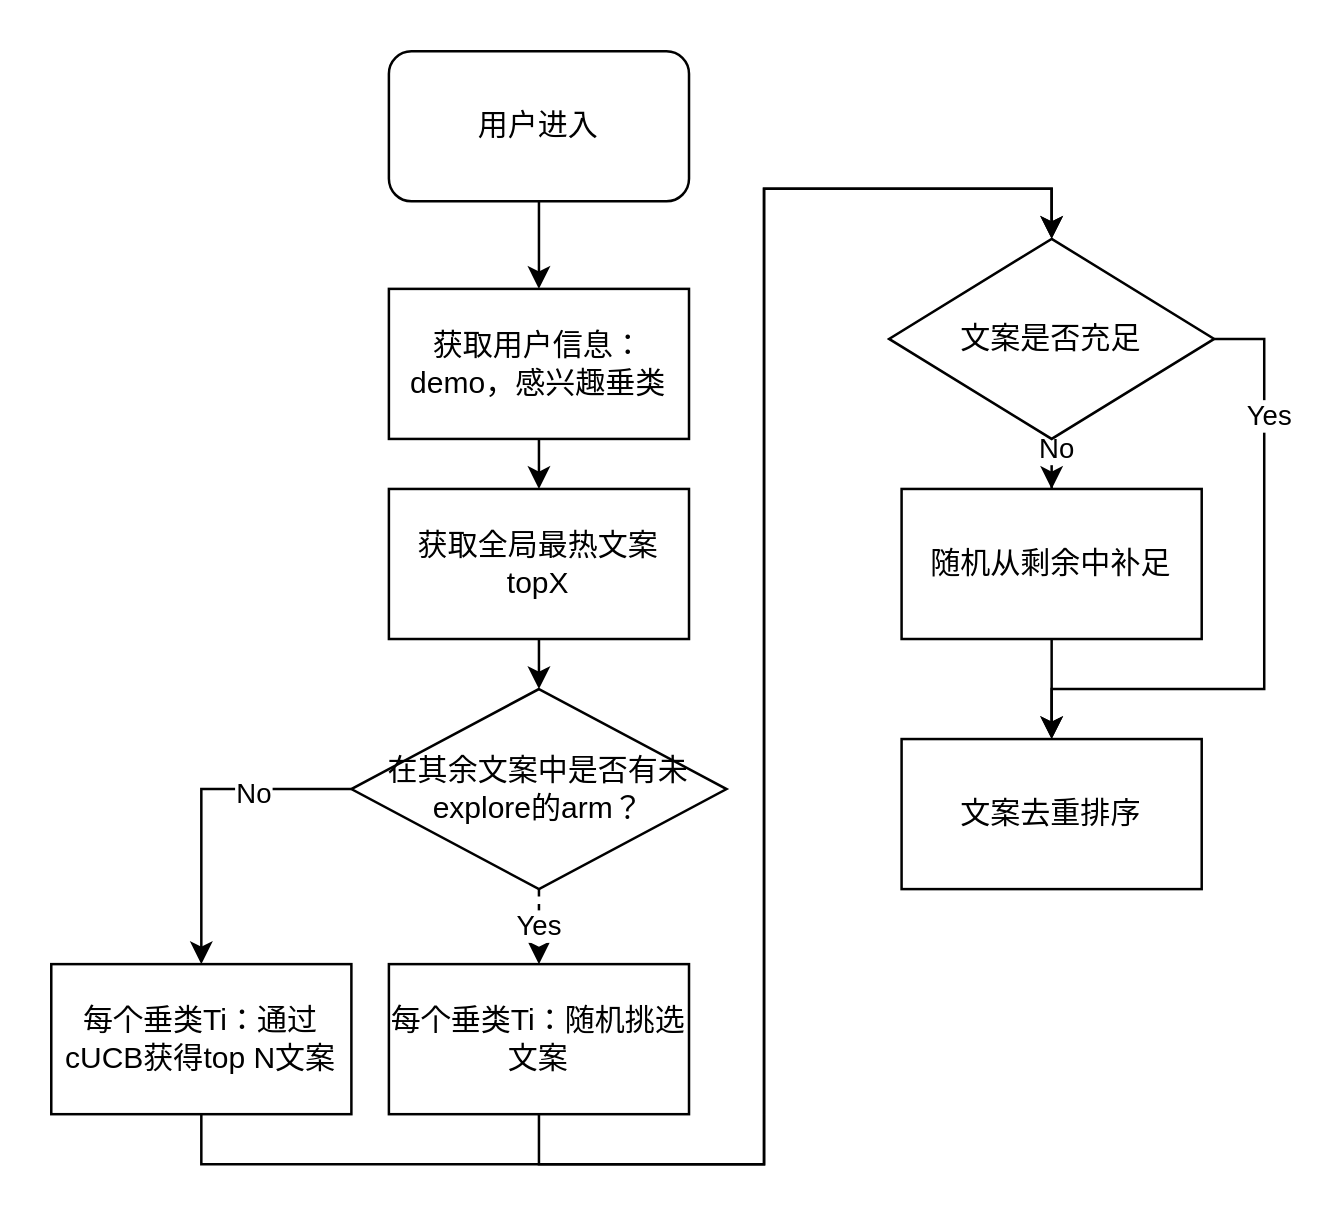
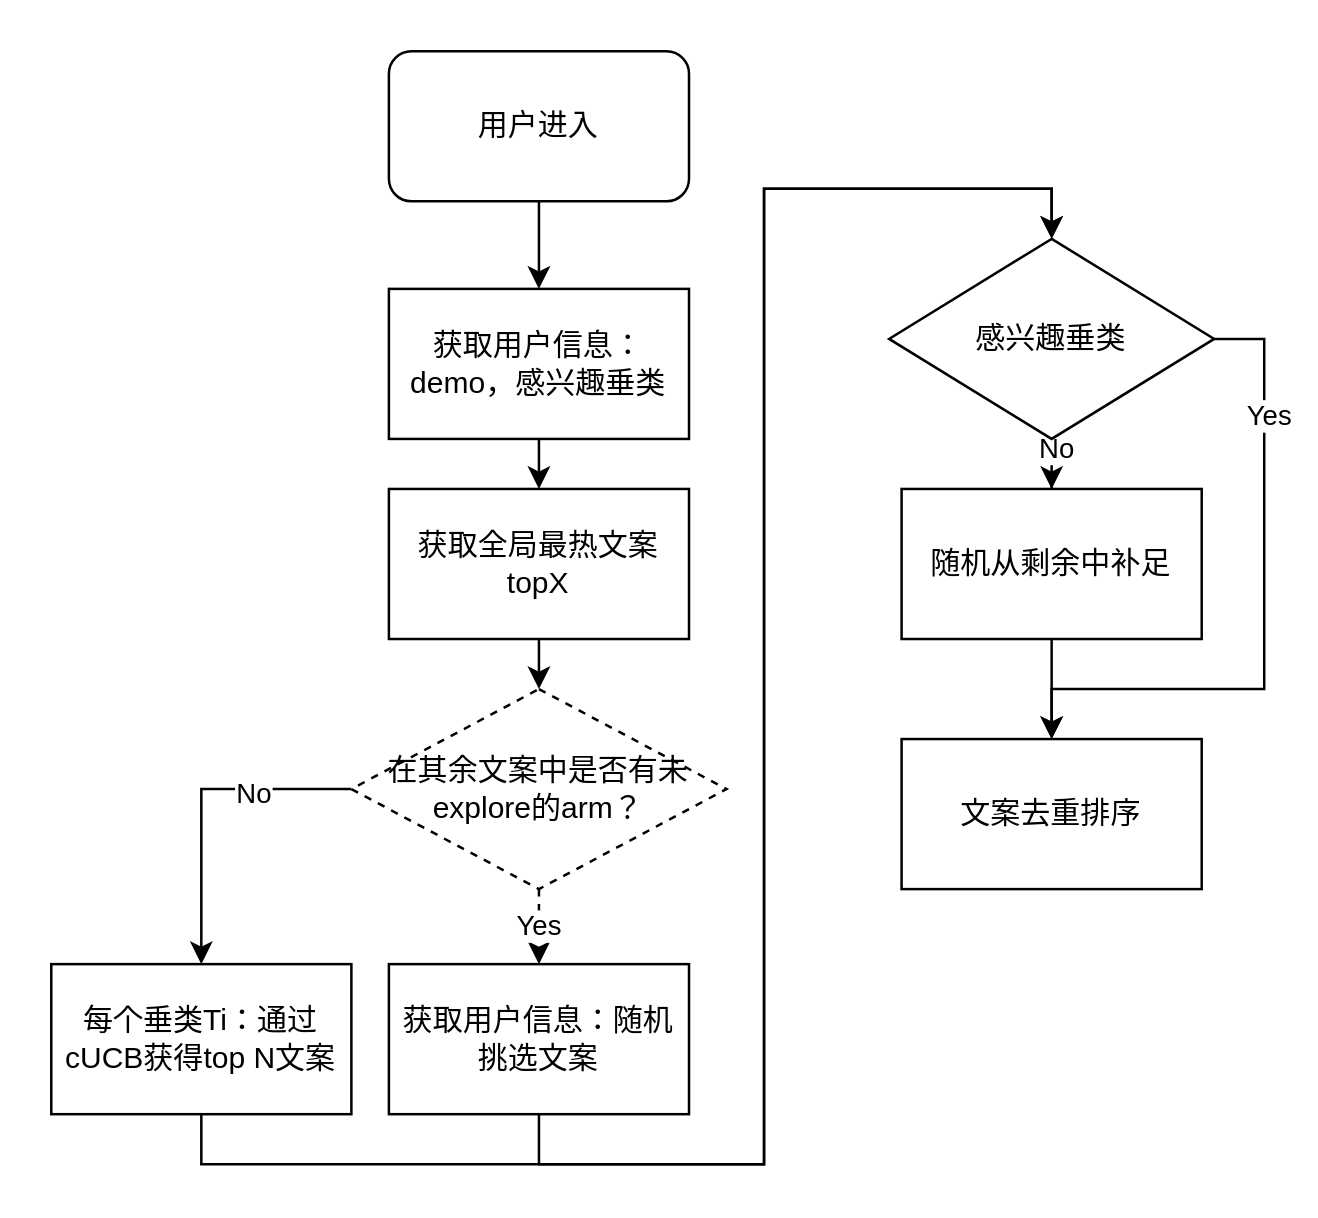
(1051, 339) -> (1051, 339)
(539, 789) -> (539, 789)
(539, 1039) -> (539, 1039)
